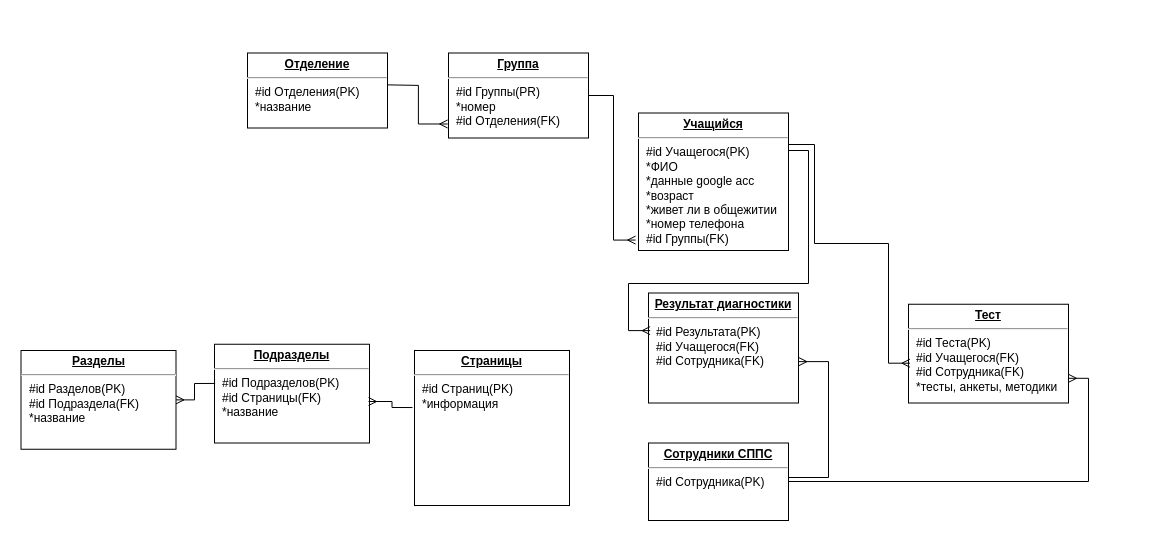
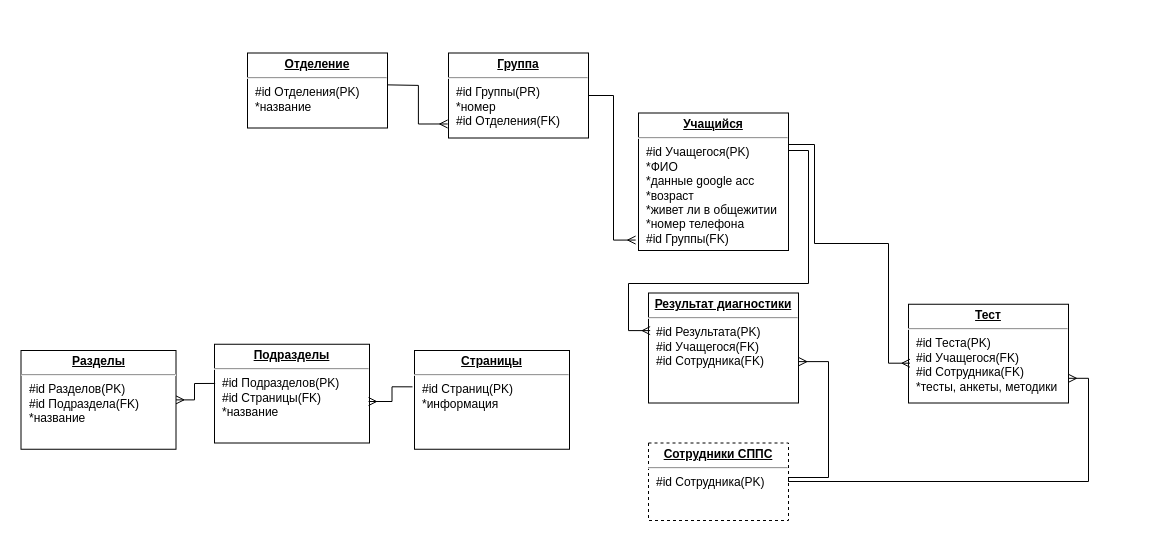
(492, 428) -> (492, 400)
(719, 482) -> (719, 482)
